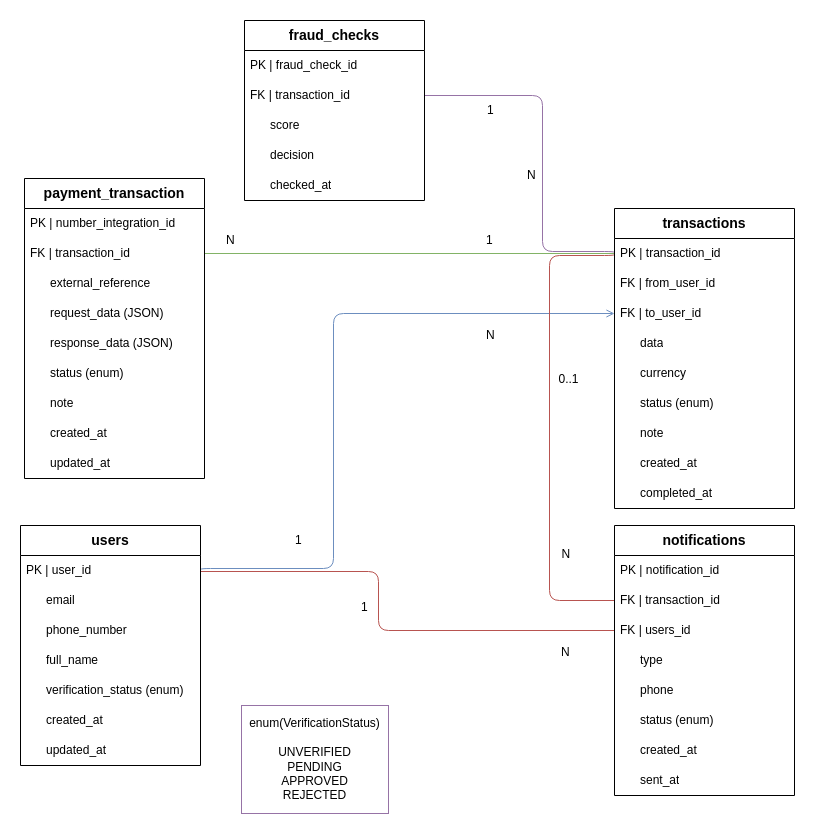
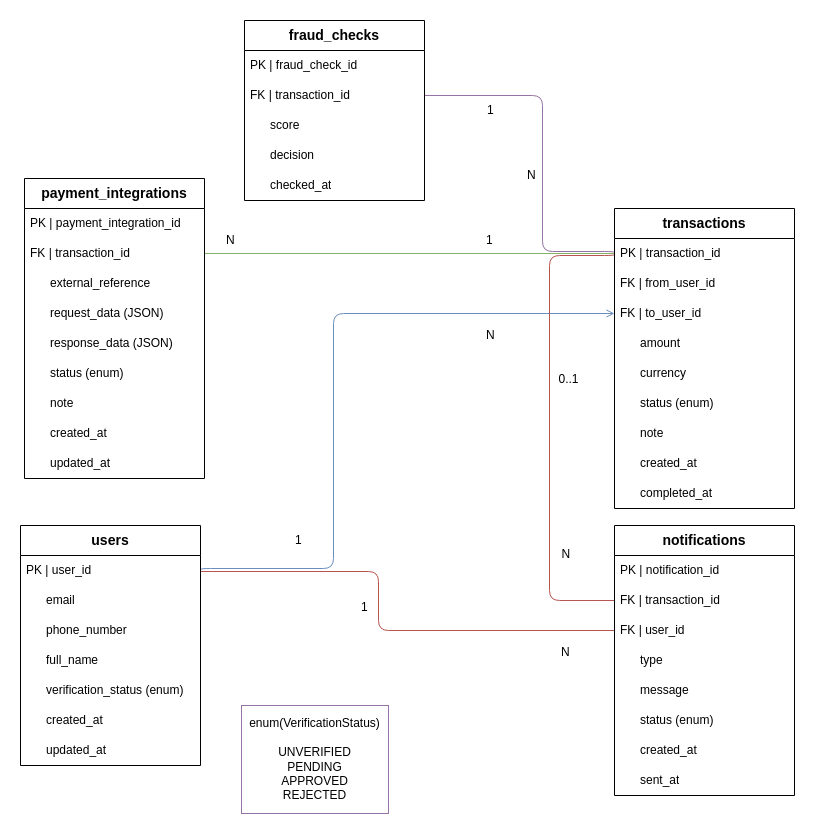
(115, 194) -> (115, 194)
(110, 224) -> (113, 224)
(634, 344) -> (641, 344)
(660, 631) -> (656, 631)
(637, 691) -> (644, 691)
